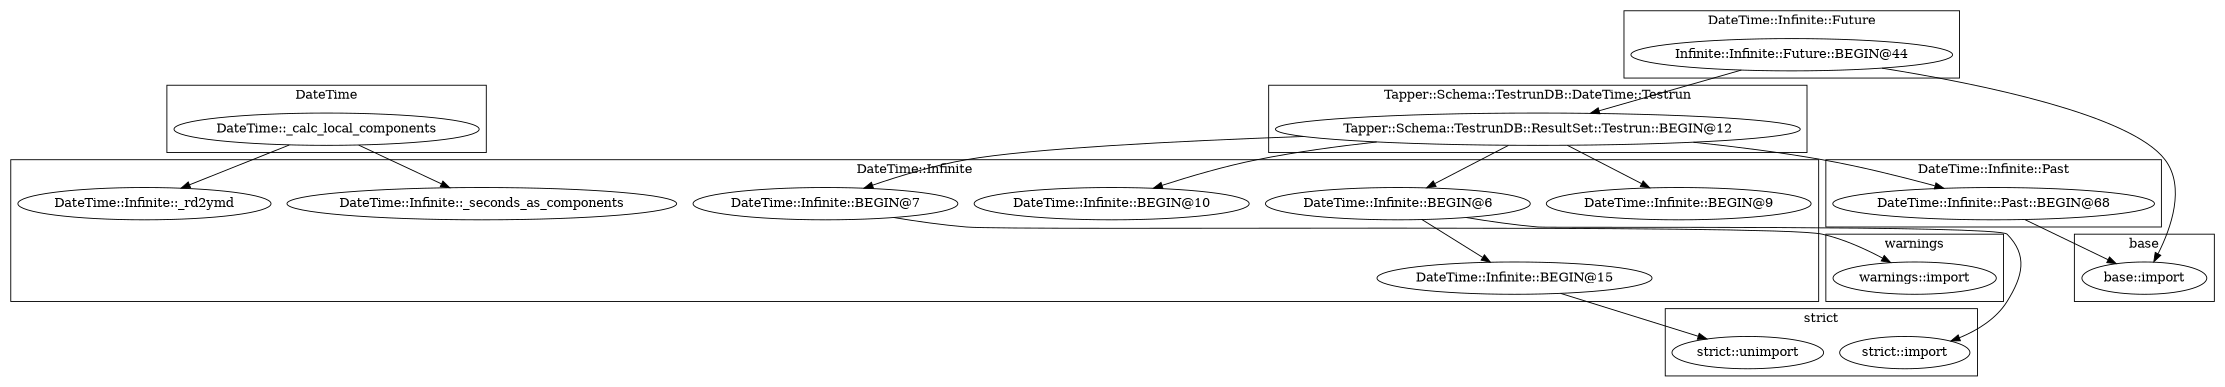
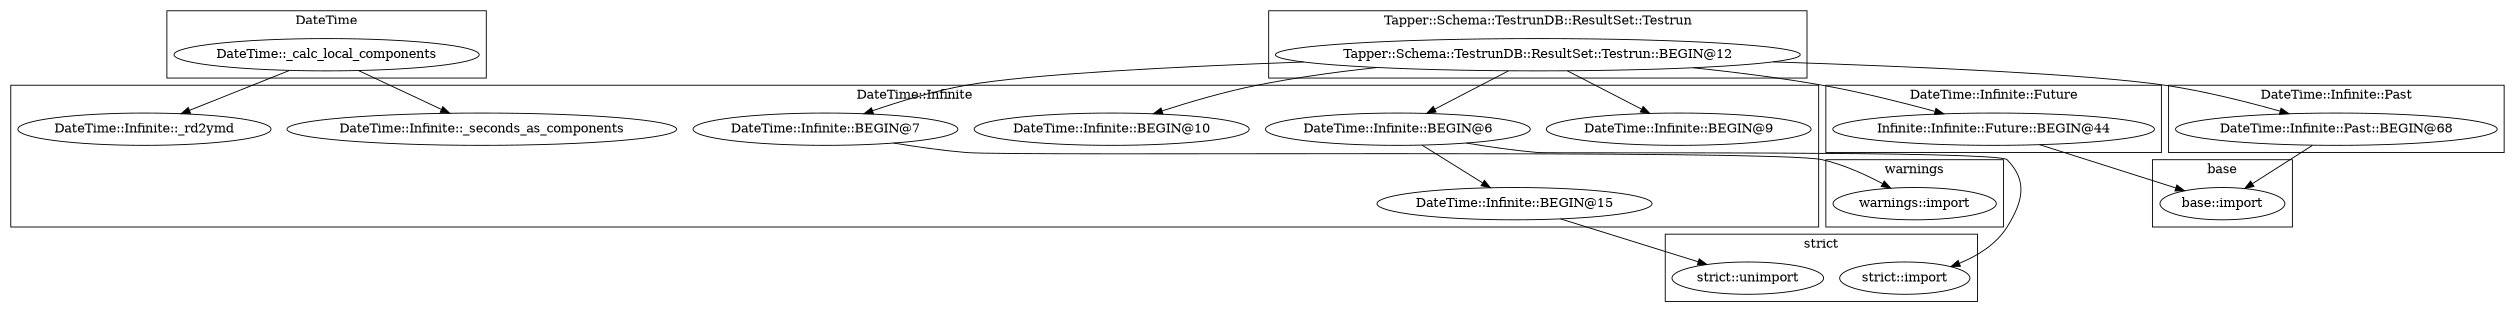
(1667, 91) -> (1851, 91)
(1538, 96) -> (1538, 21)
